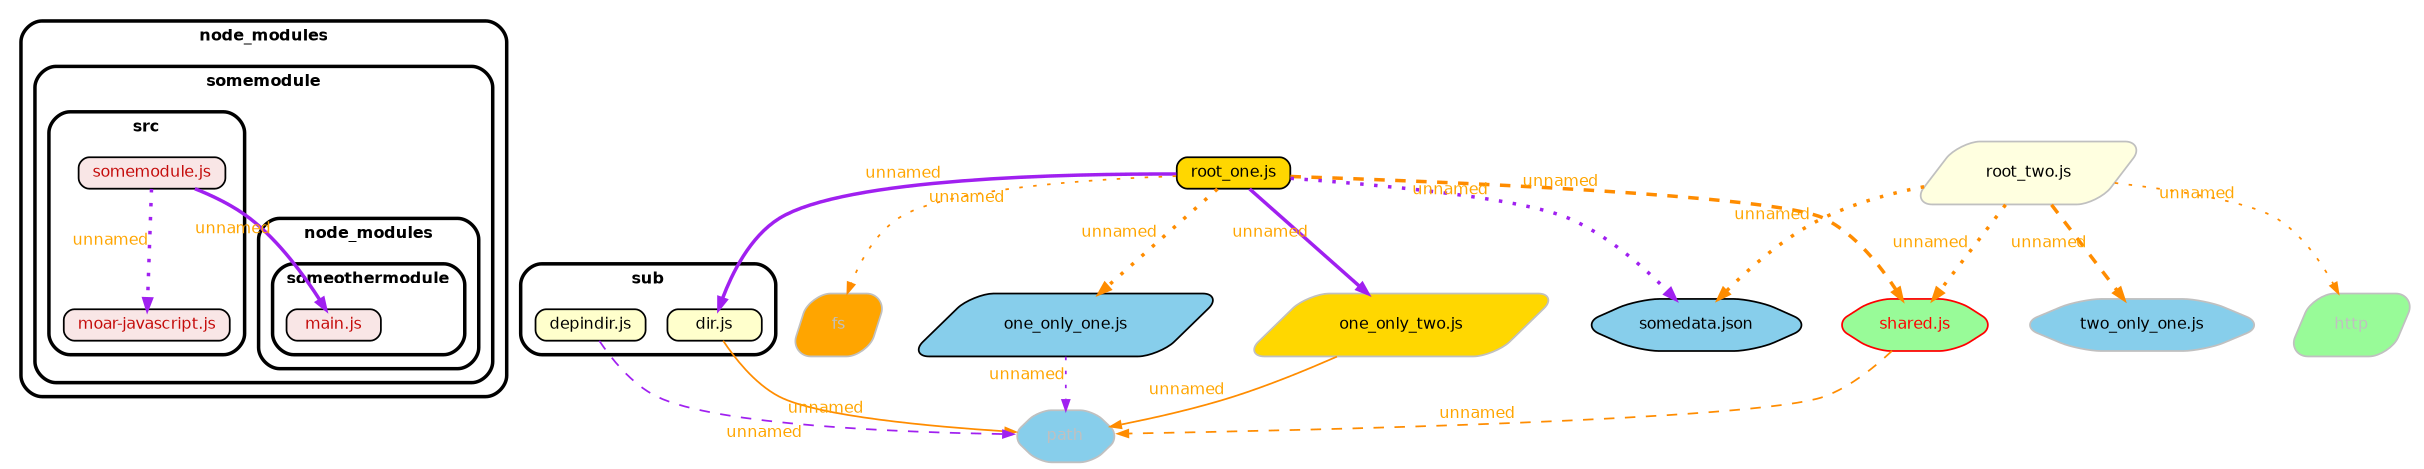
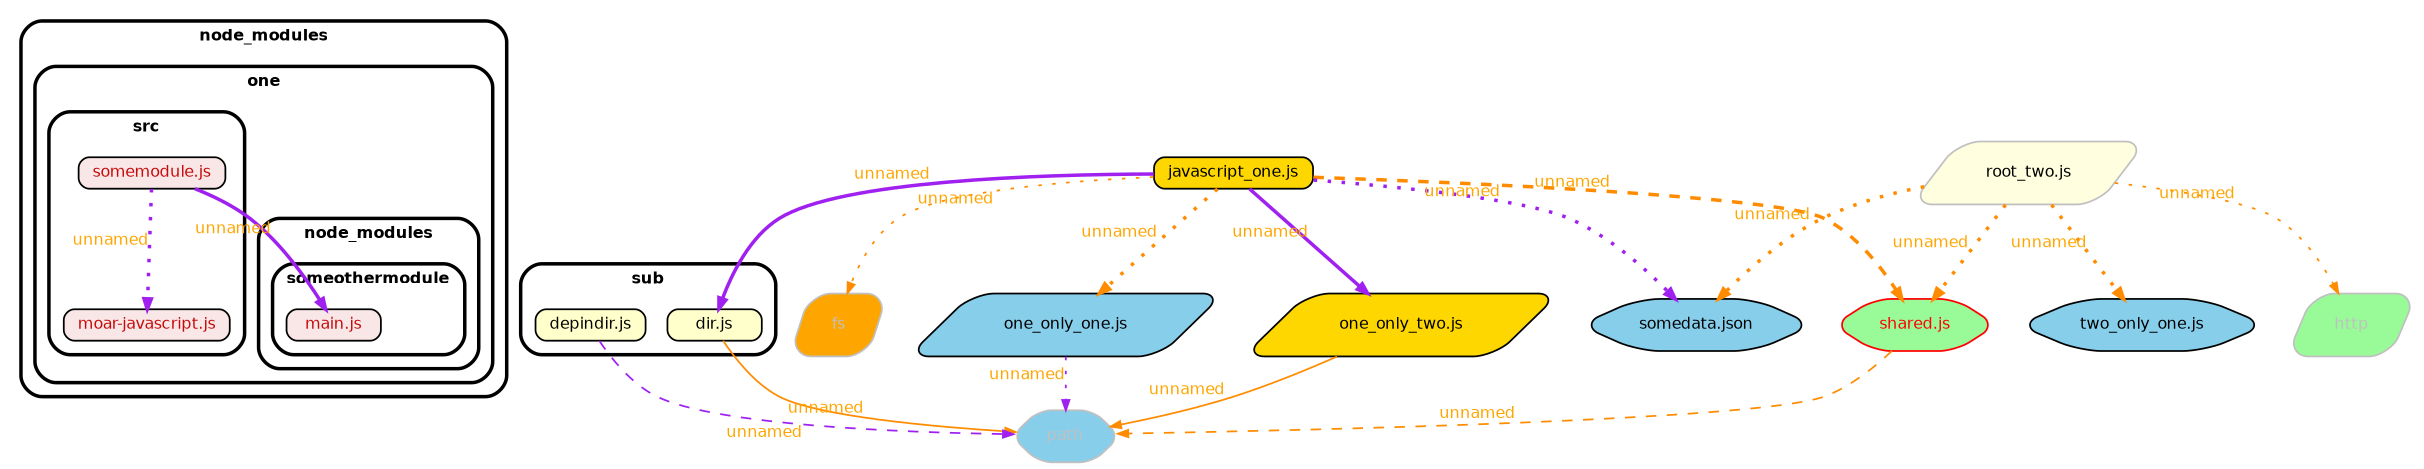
(264, 82) -> (264, 82)
(1234, 173) -> (1234, 173)
(2084, 247) -> (2084, 247)
(1401, 325) -> (1401, 325)
(2142, 325) -> (2142, 325)
